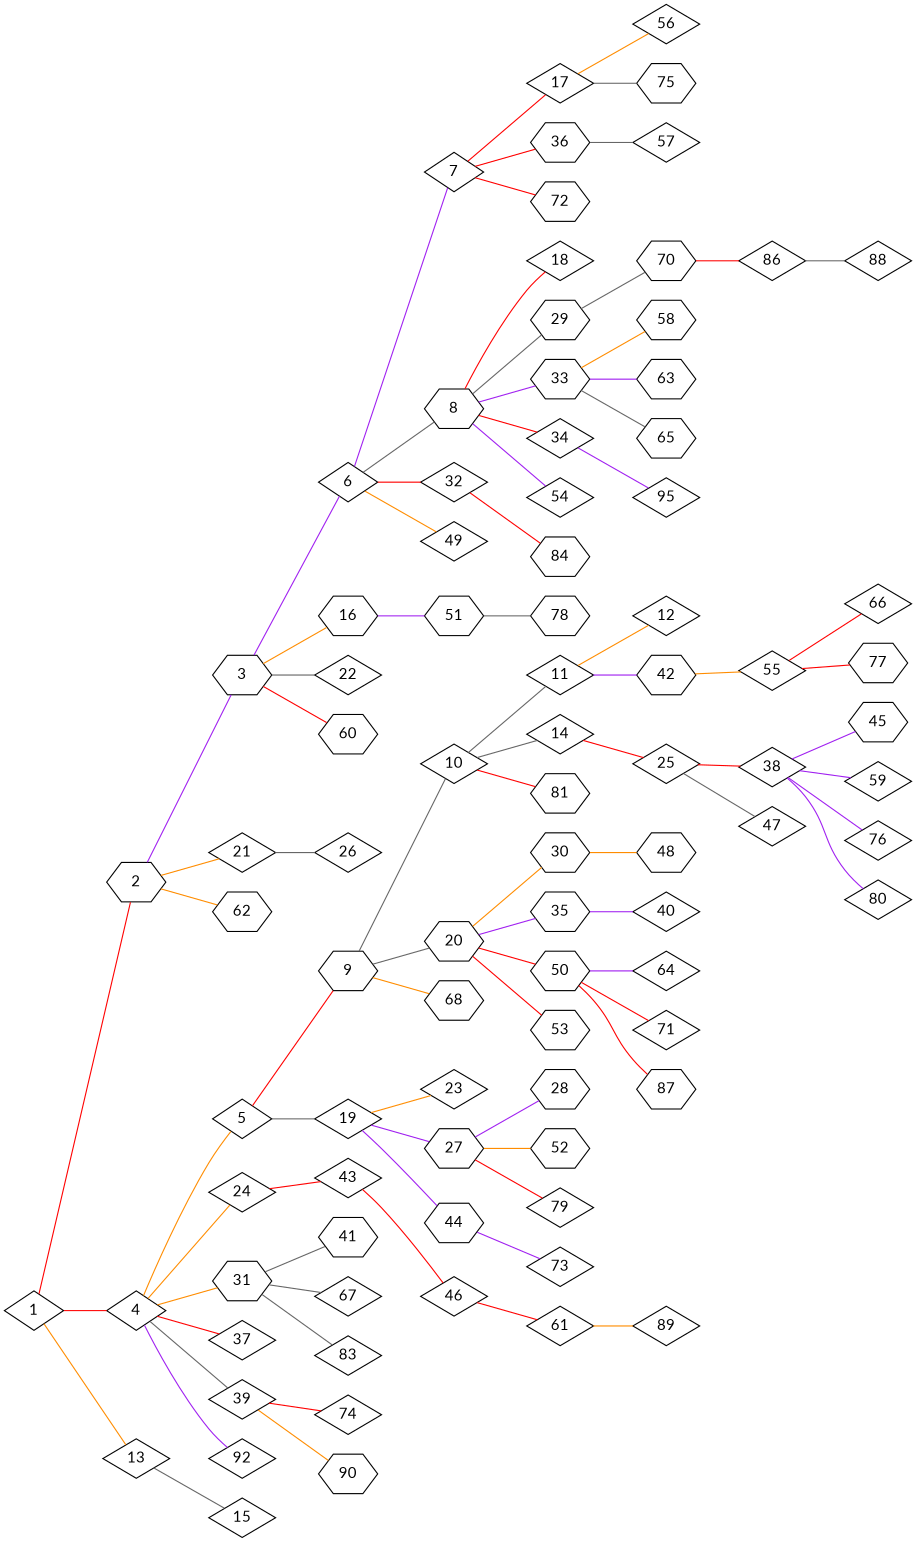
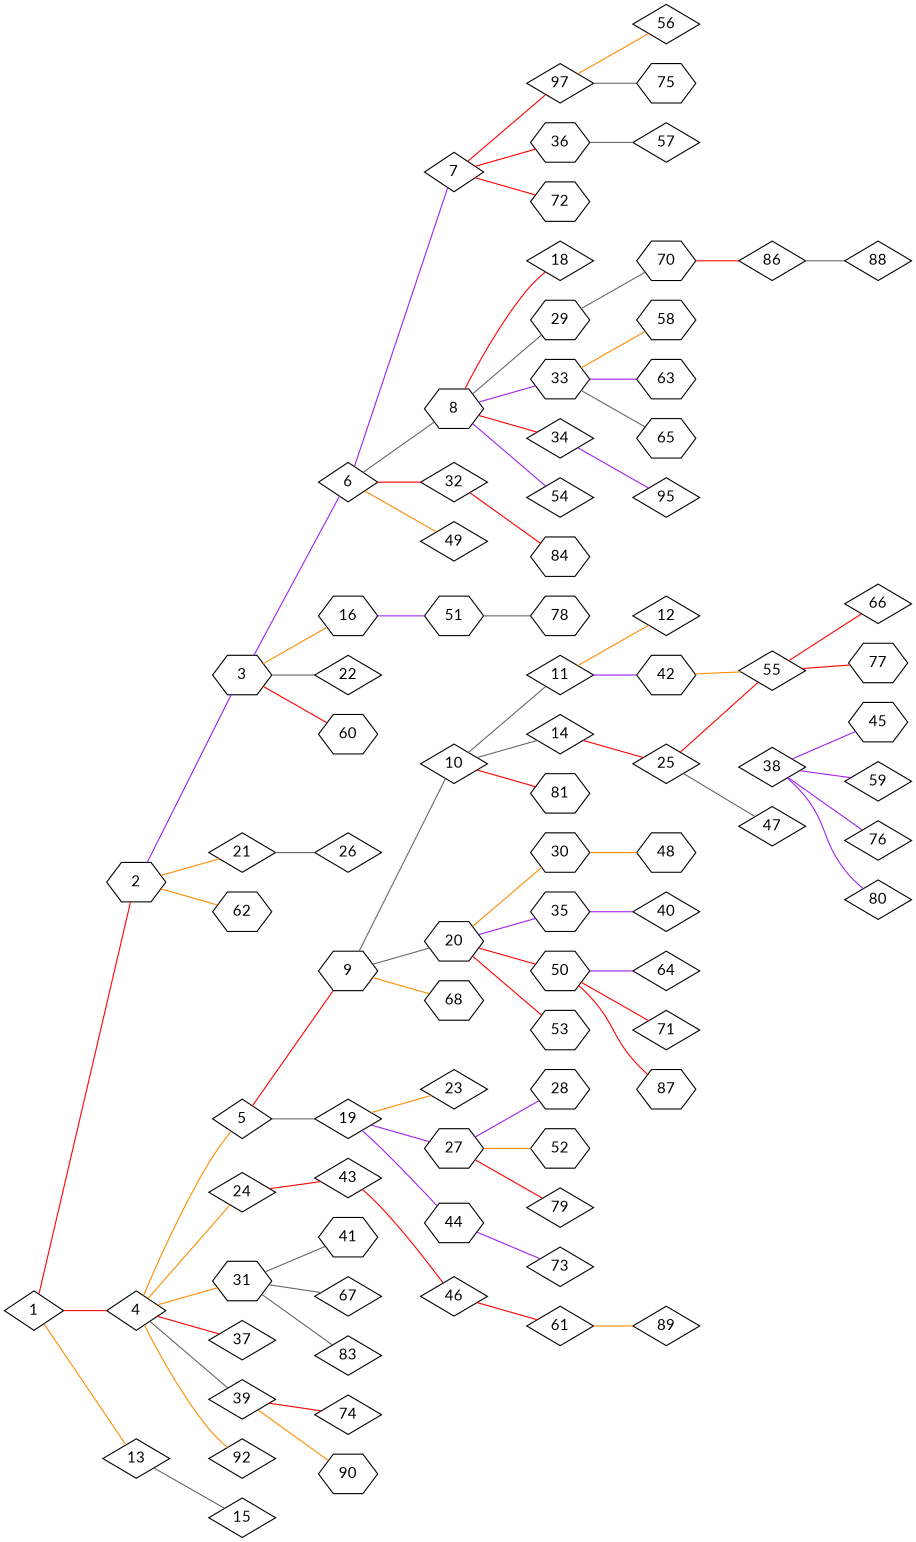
(560, 83) -> (560, 83)
(719, 765) -> (719, 717)
(181, 1390) -> (181, 1390)
